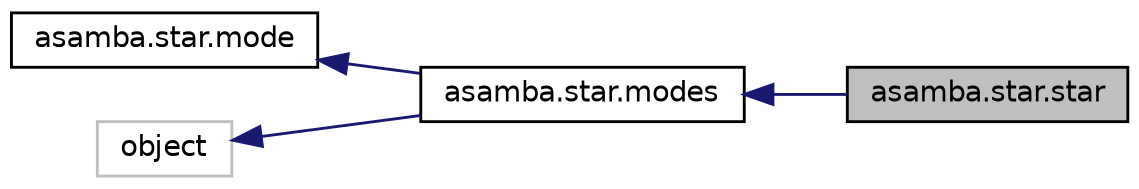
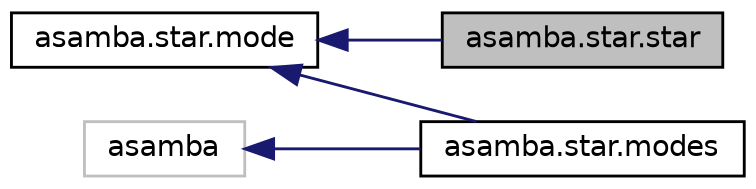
(810, 94) -> (395, 40)
(165, 149) -> (165, 149)
